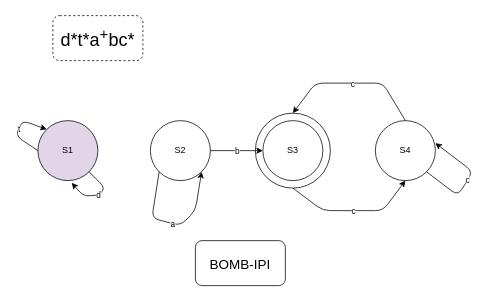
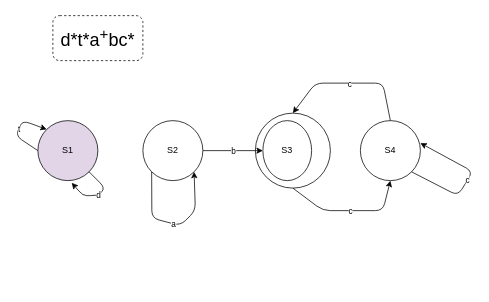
(180, 150) -> (173, 150)
(293, 150) -> (287, 150)
(405, 150) -> (390, 150)
(240, 263) -> none
